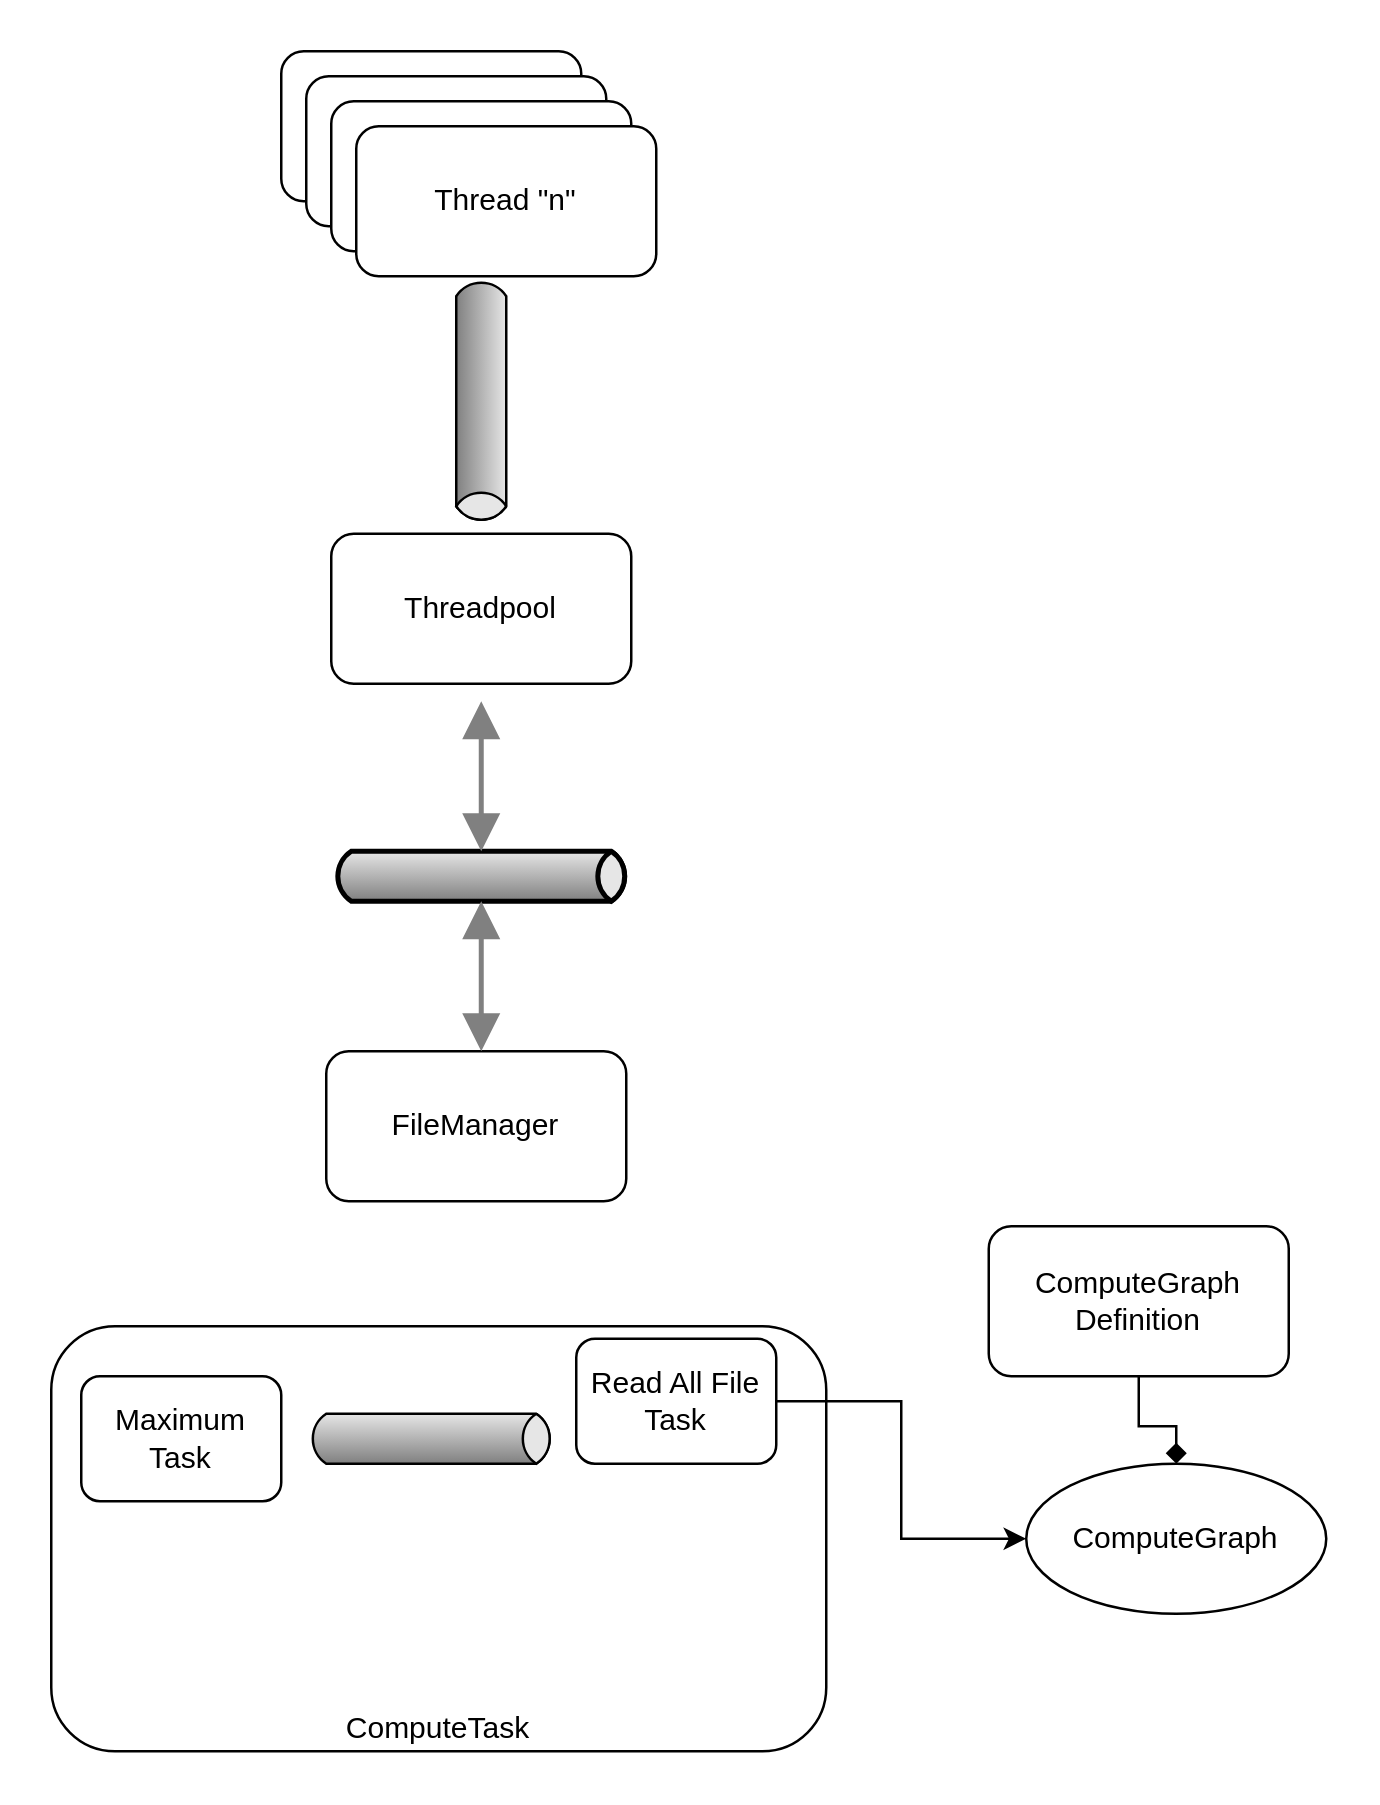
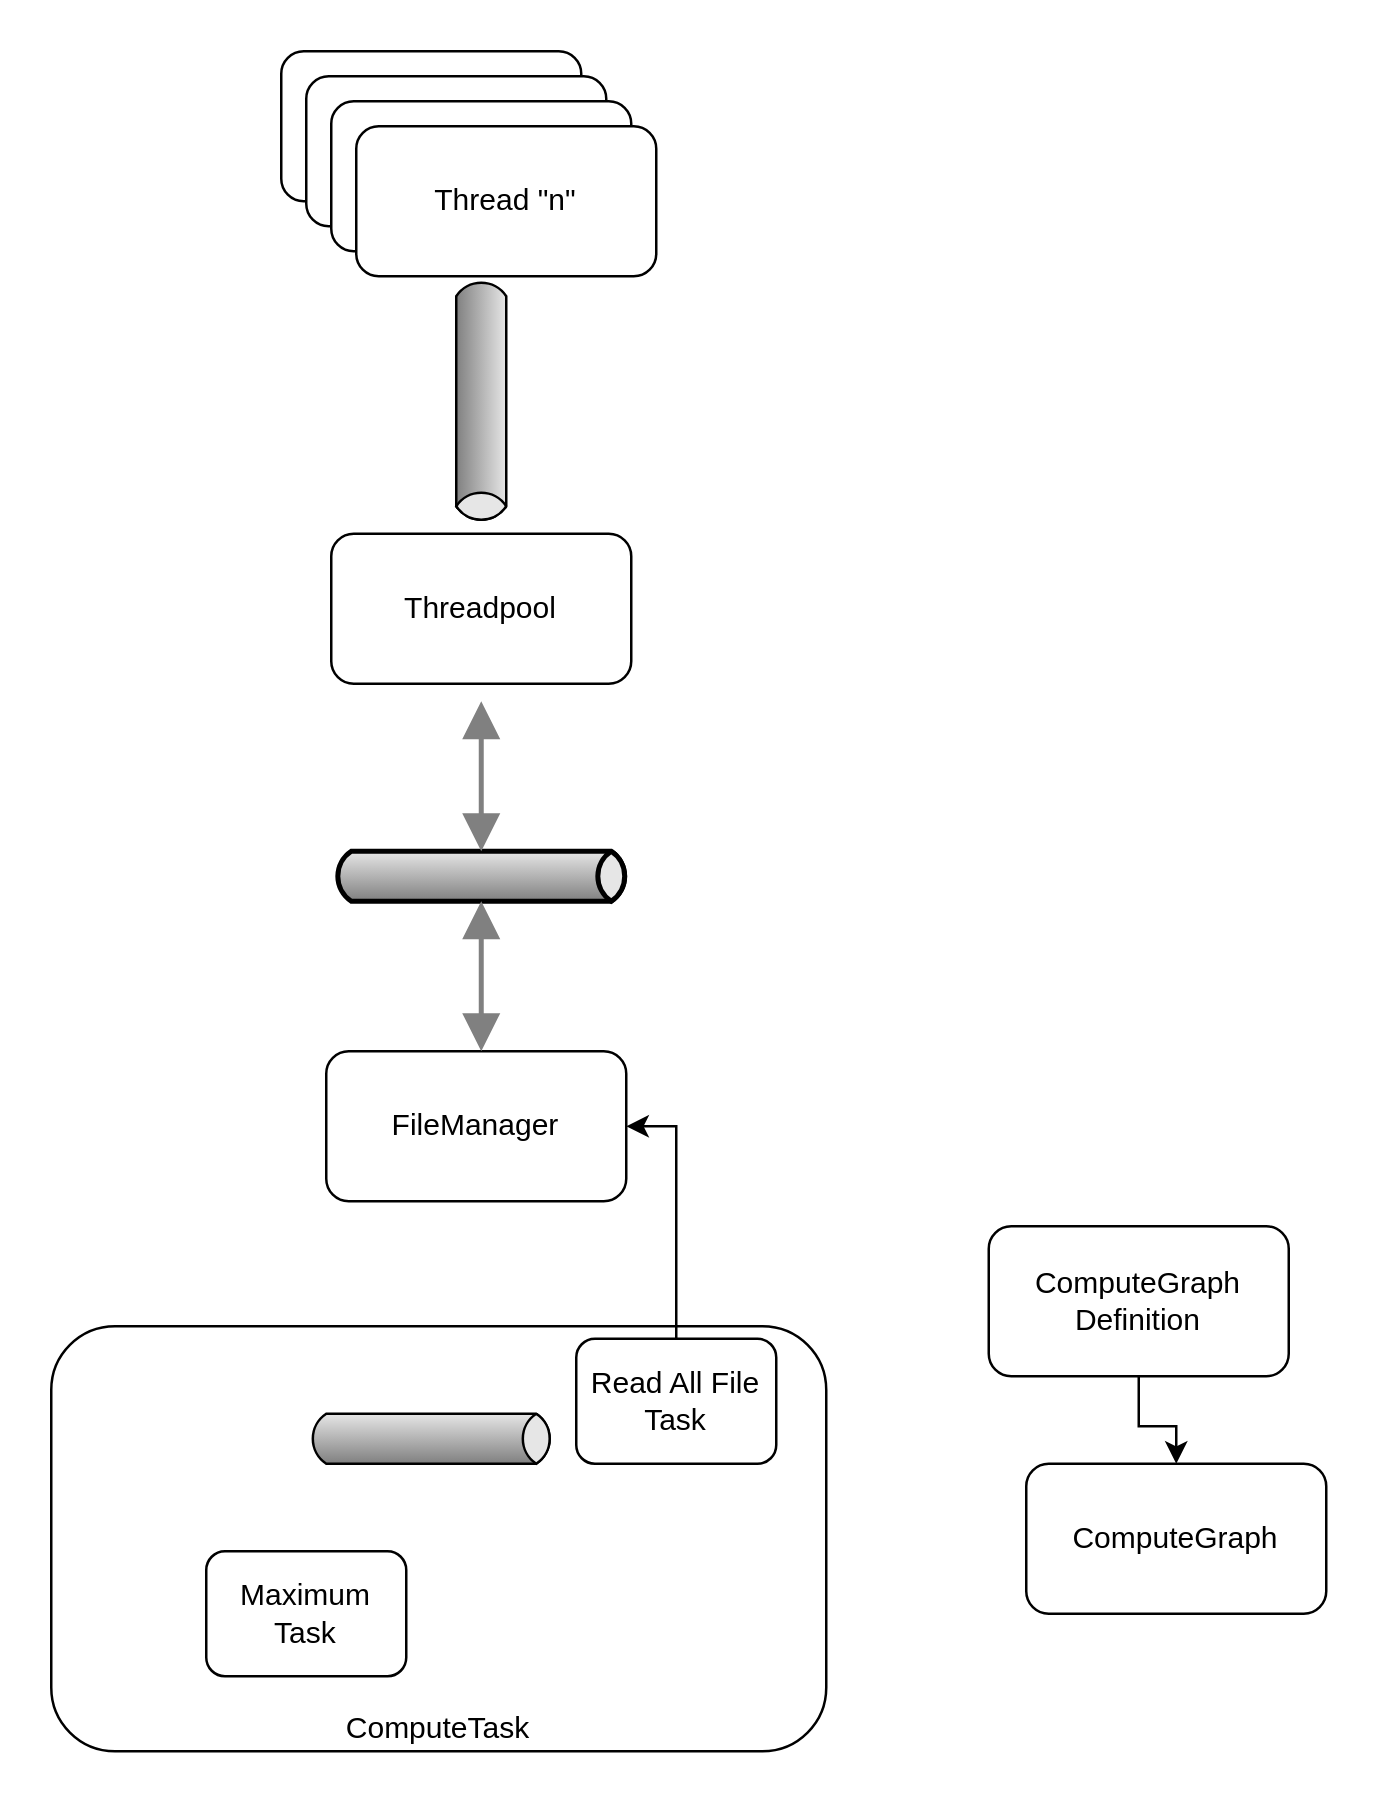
(181, 1439) -> (306, 1614)
(1176, 1443) -> (1176, 1444)
(901, 1461) -> (676, 1215)
(1176, 1539) -> (1176, 1539)
